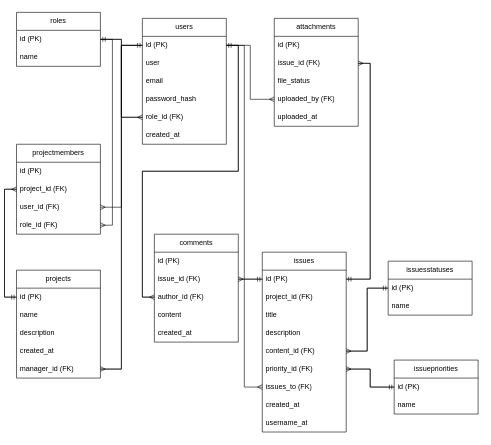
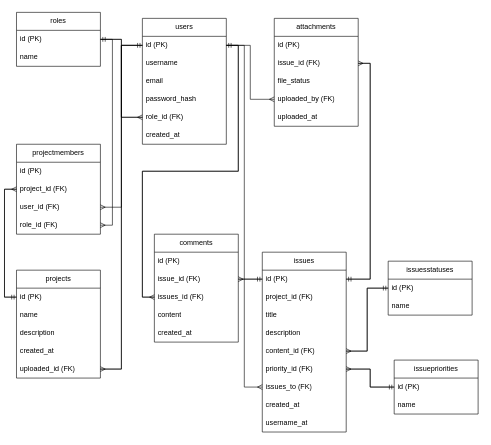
(154, 63) -> (162, 63)
(184, 297) -> (184, 297)
(48, 369) -> (50, 369)
